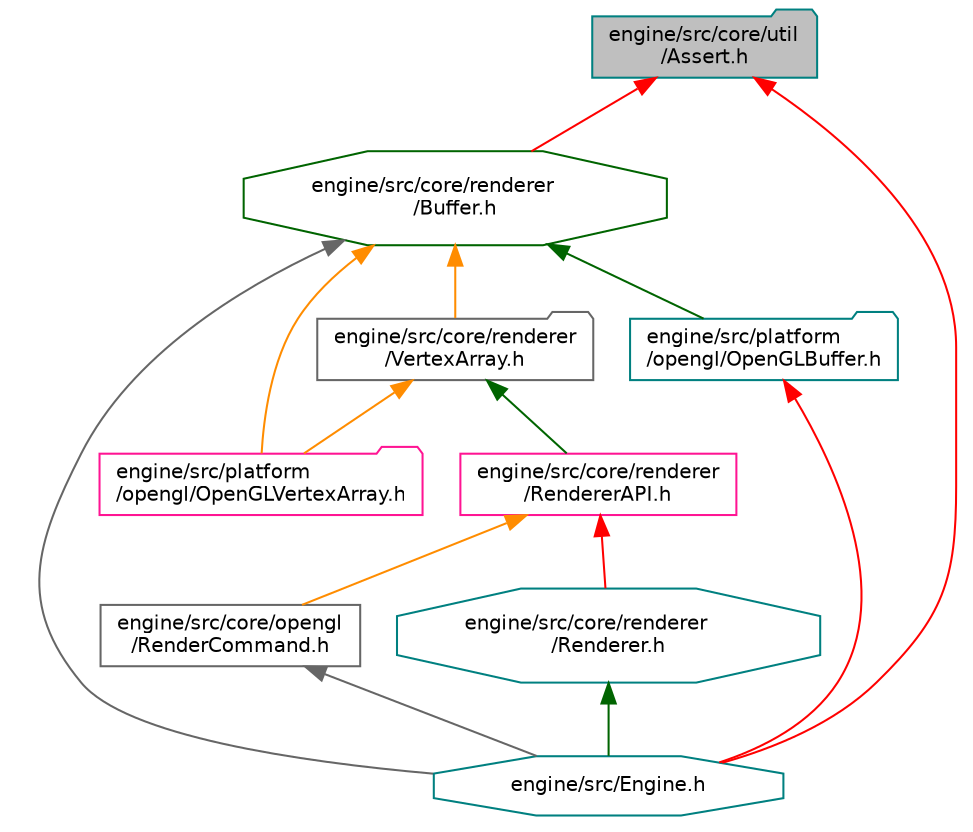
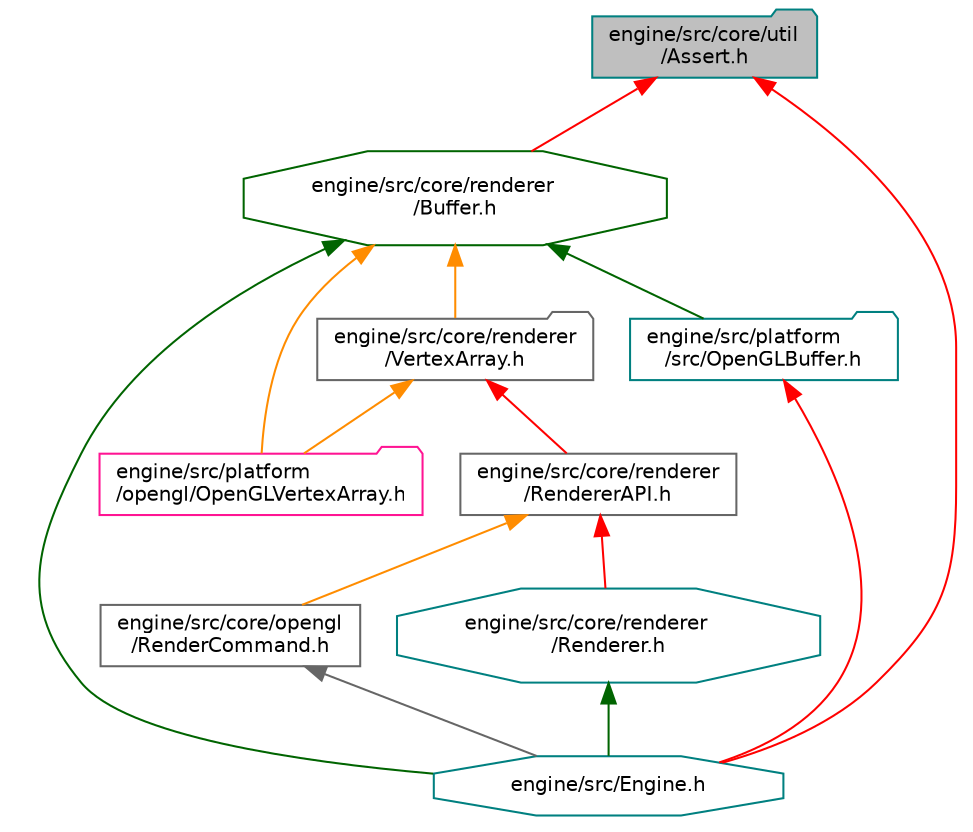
(764, 349) -> (764, 349)
(535, 424) -> (535, 424)
(598, 484) -> (598, 484)
(40, 592) -> (40, 592)
